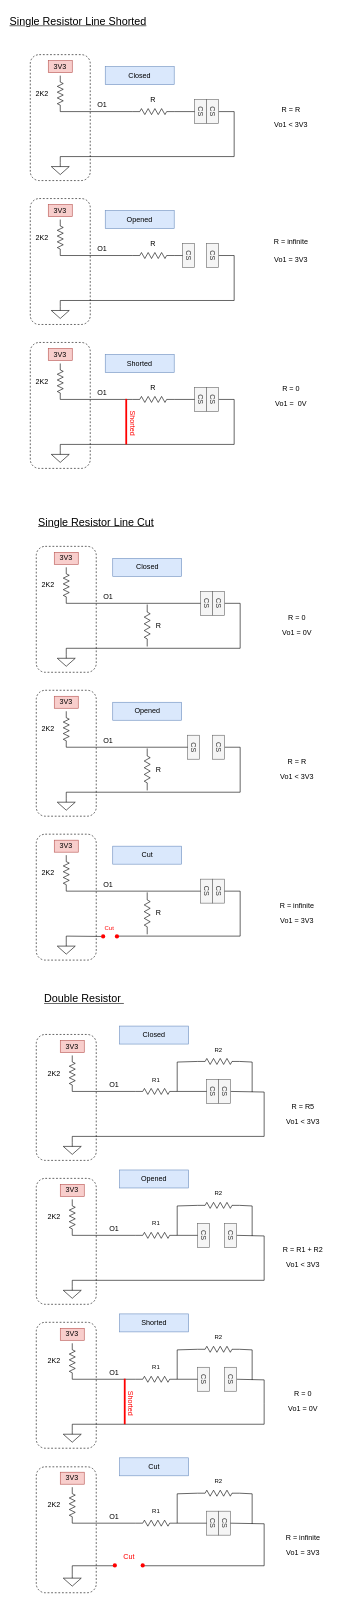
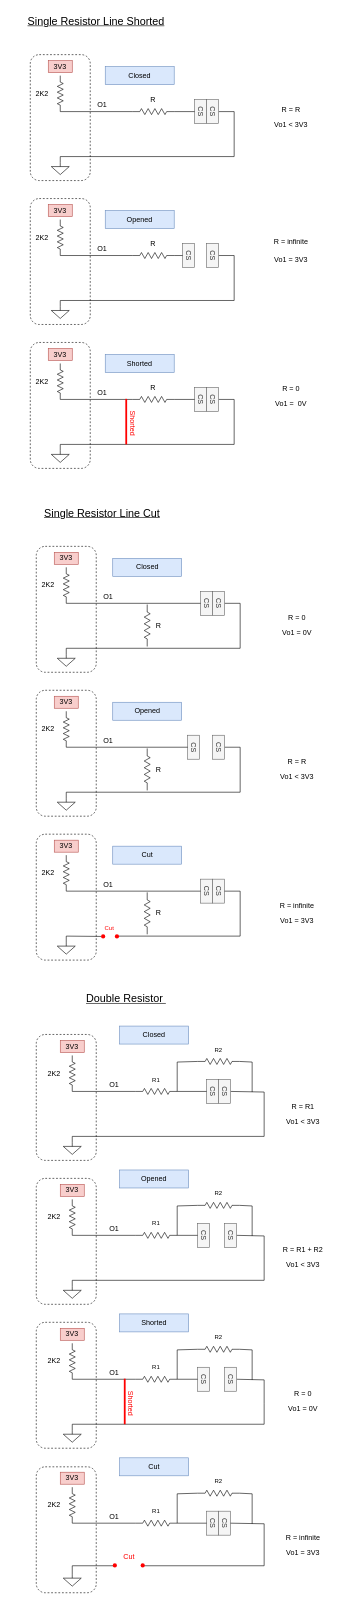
(78, 21) -> (96, 21)
(96, 522) -> (102, 513)
(84, 999) -> (126, 999)
(303, 1107) -> (303, 1107)
